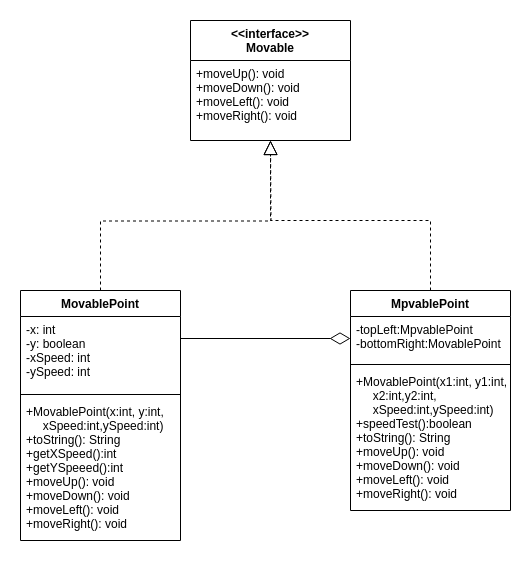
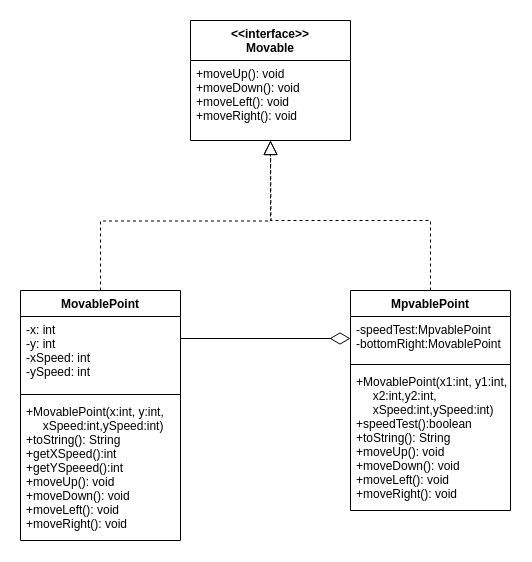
(45, 330) -> (45, 330)
(422, 330) -> (429, 330)
